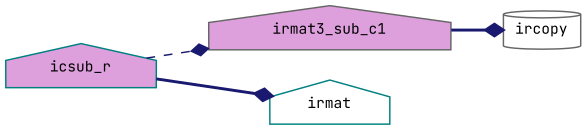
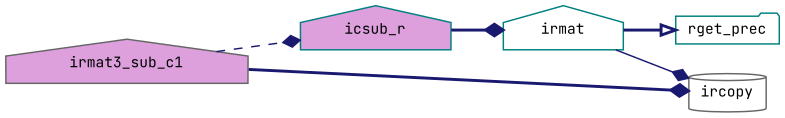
none -> (728, 30)
(169, 55) -> (249, 47)
none -> (644, 61)
